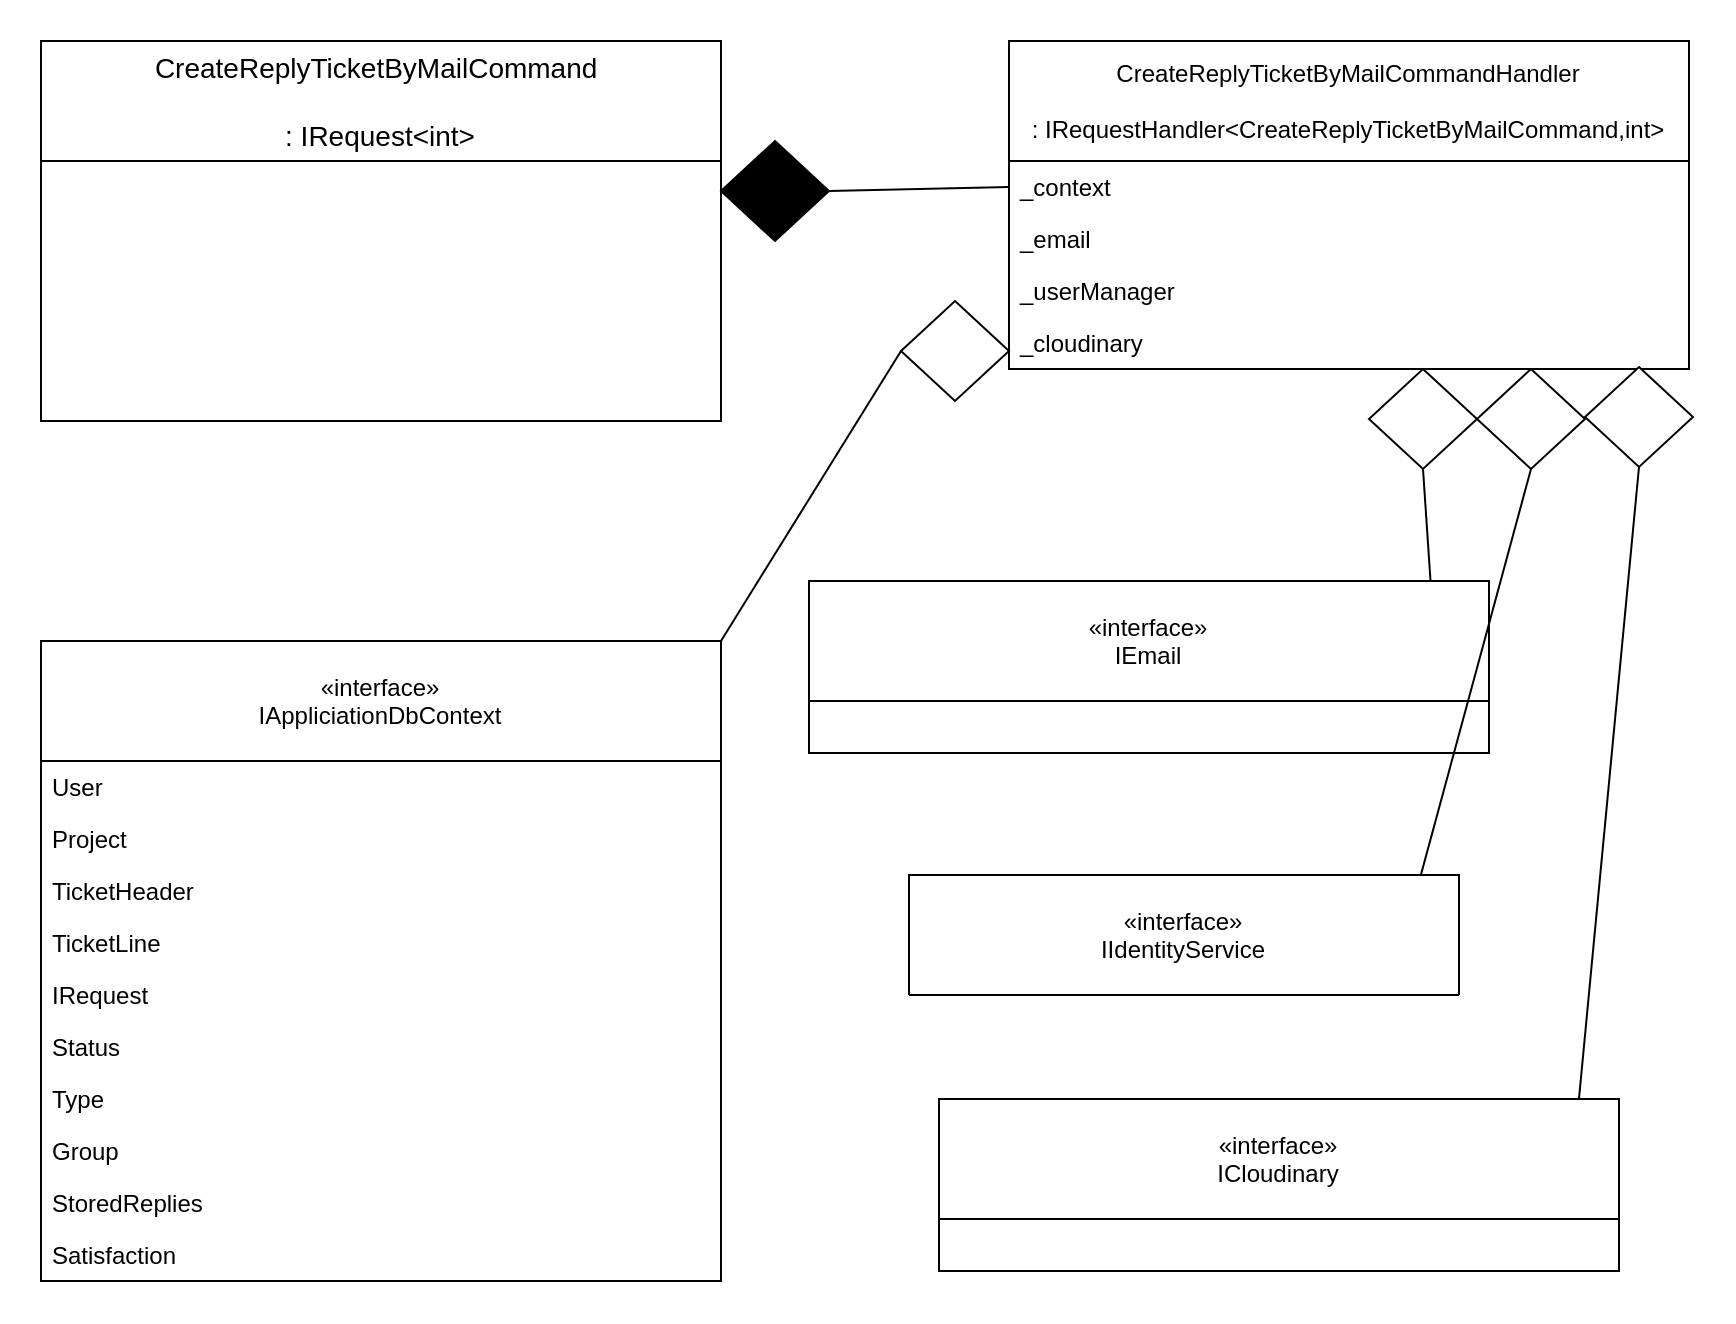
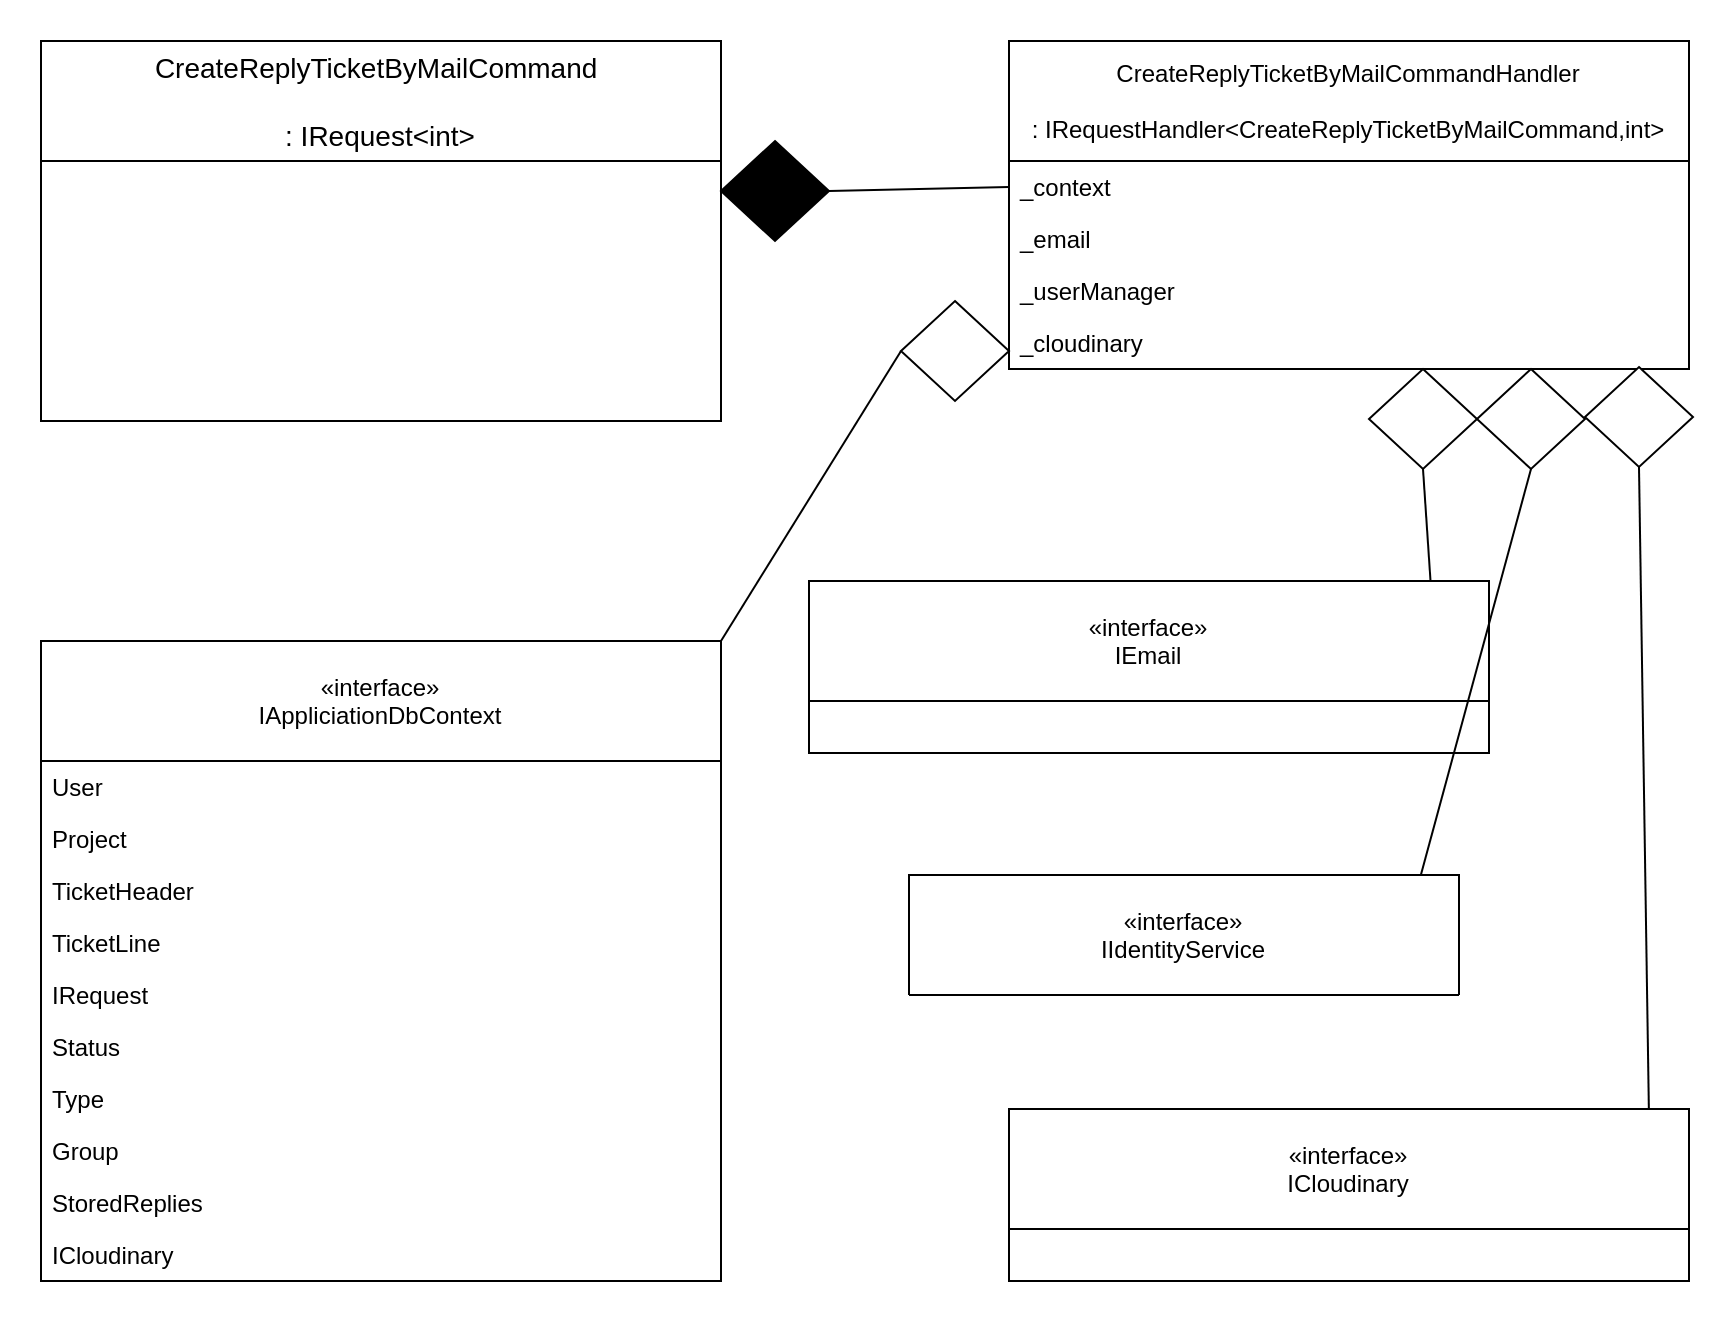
(1279, 1185) -> (1349, 1195)
(126, 1256) -> (120, 1256)
